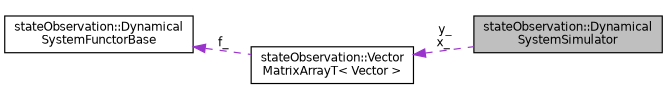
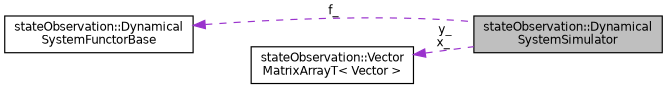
(228, 51) -> (339, 18)
